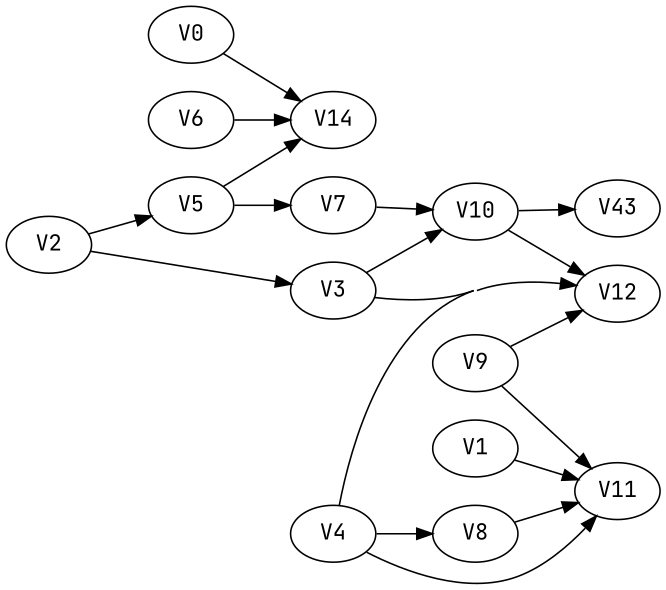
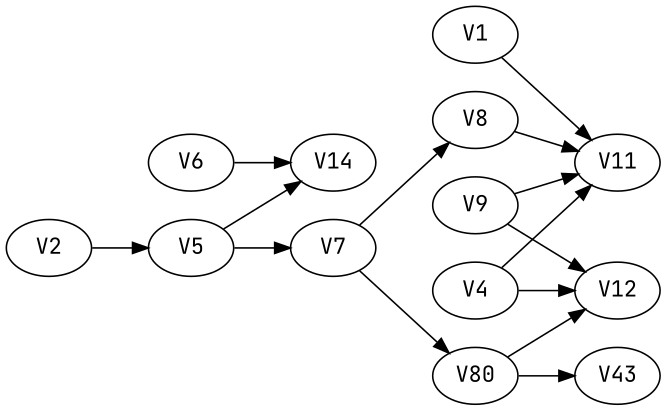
(191, 35) -> none
(475, 212) -> (475, 376)
(333, 291) -> none
(397, 534) -> (398, 189)
